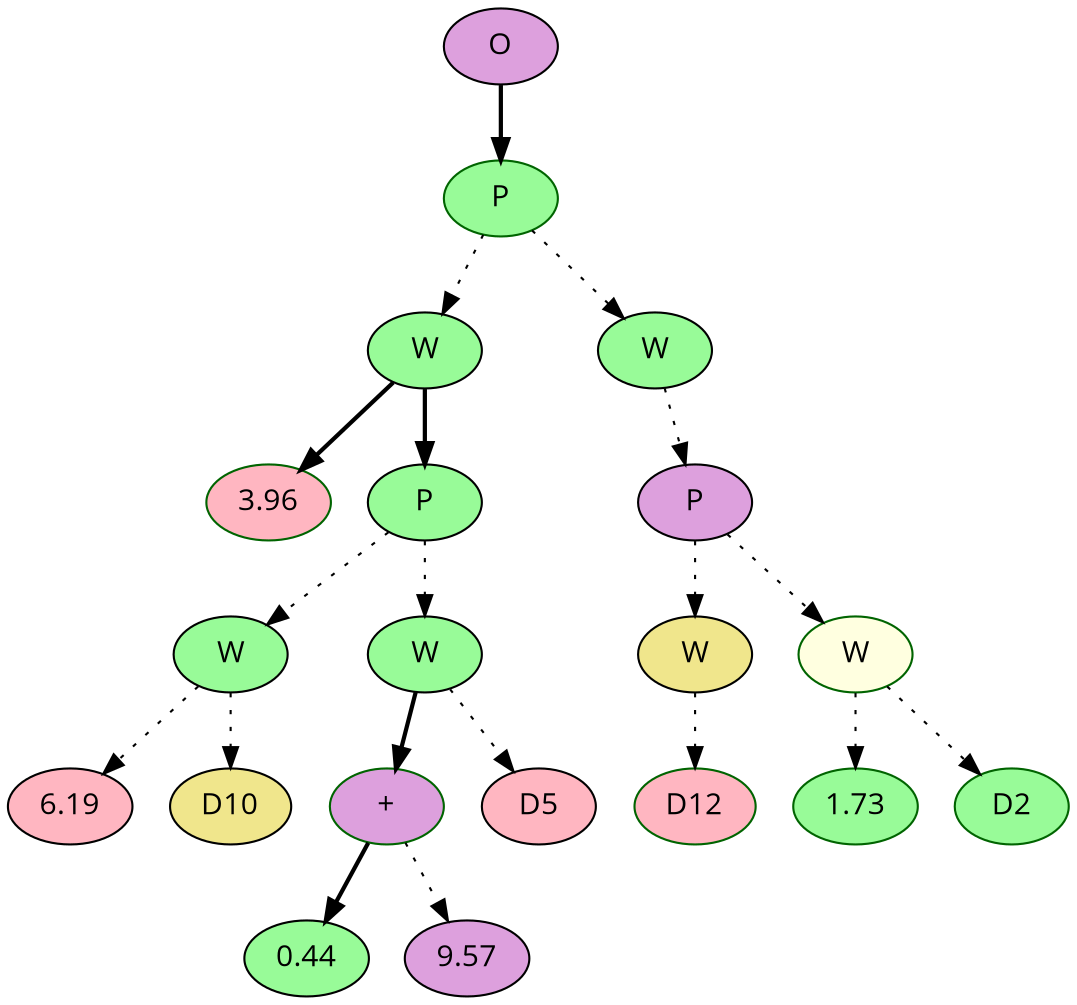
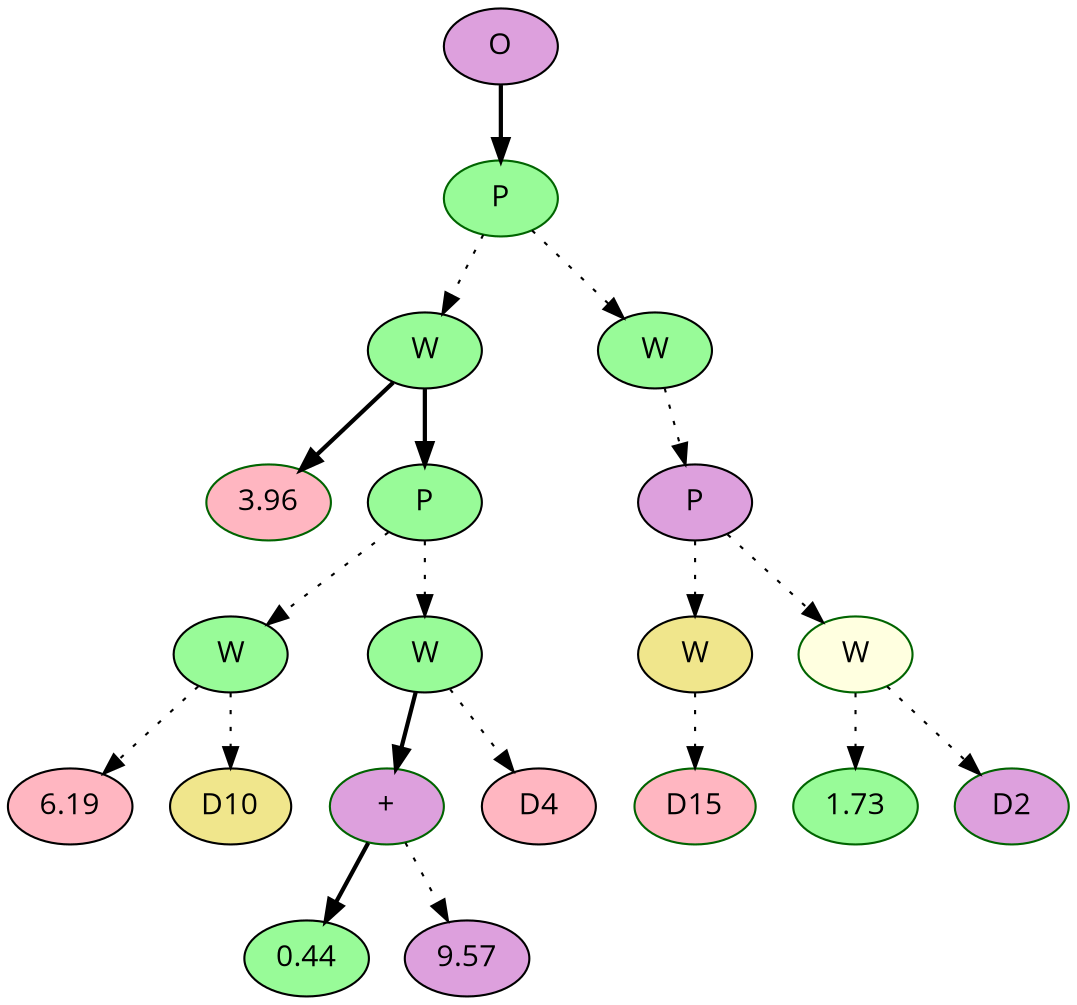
(539, 806) -> (539, 806)
(695, 806) -> (695, 806)
(1012, 806) -> (1012, 806)
